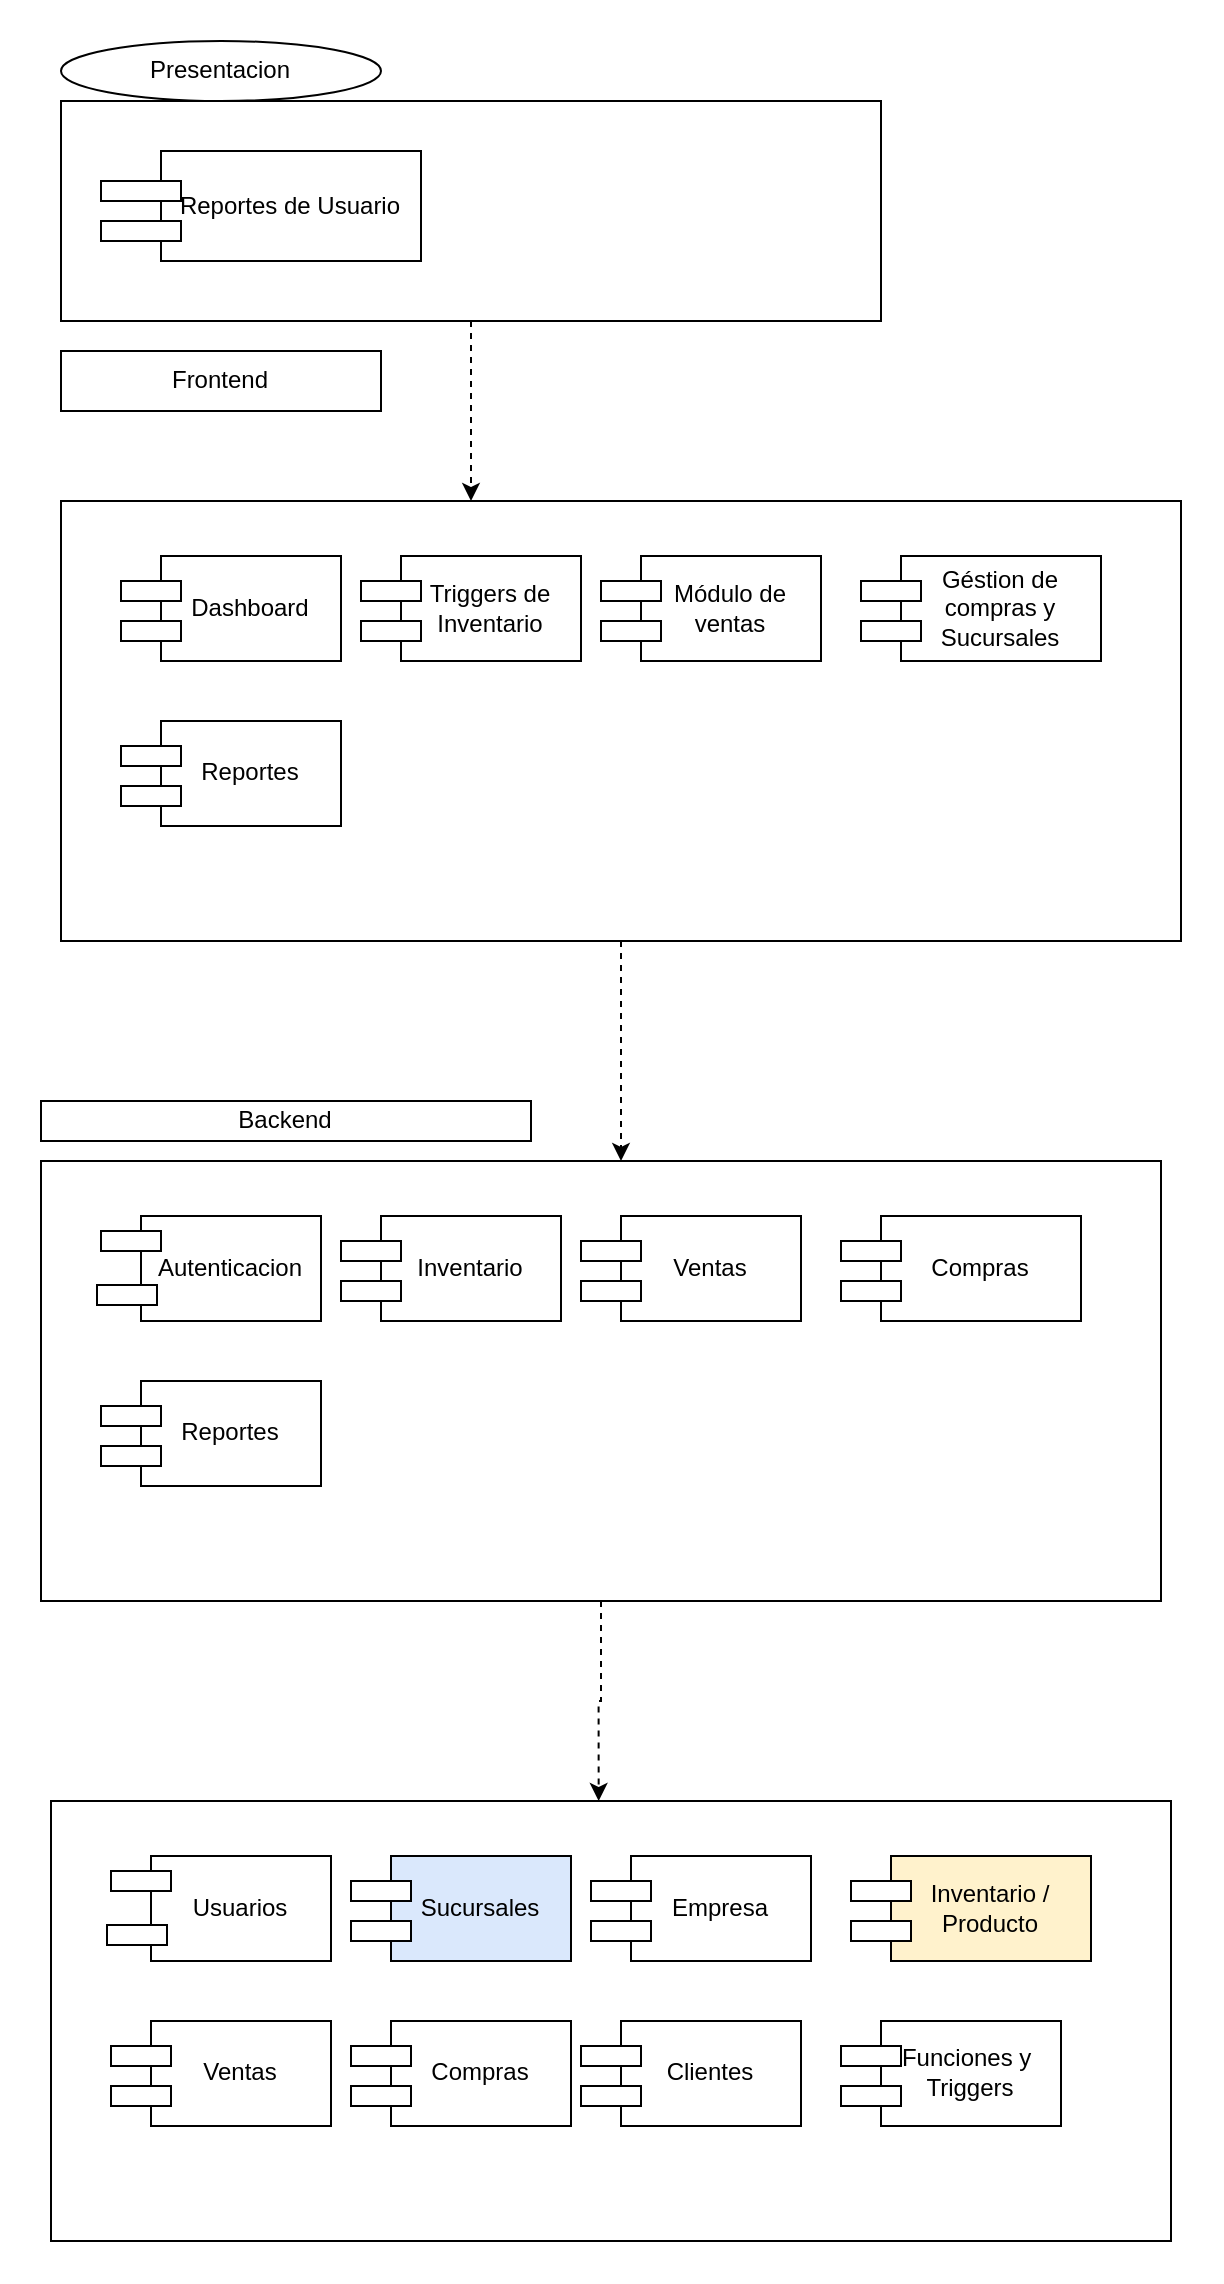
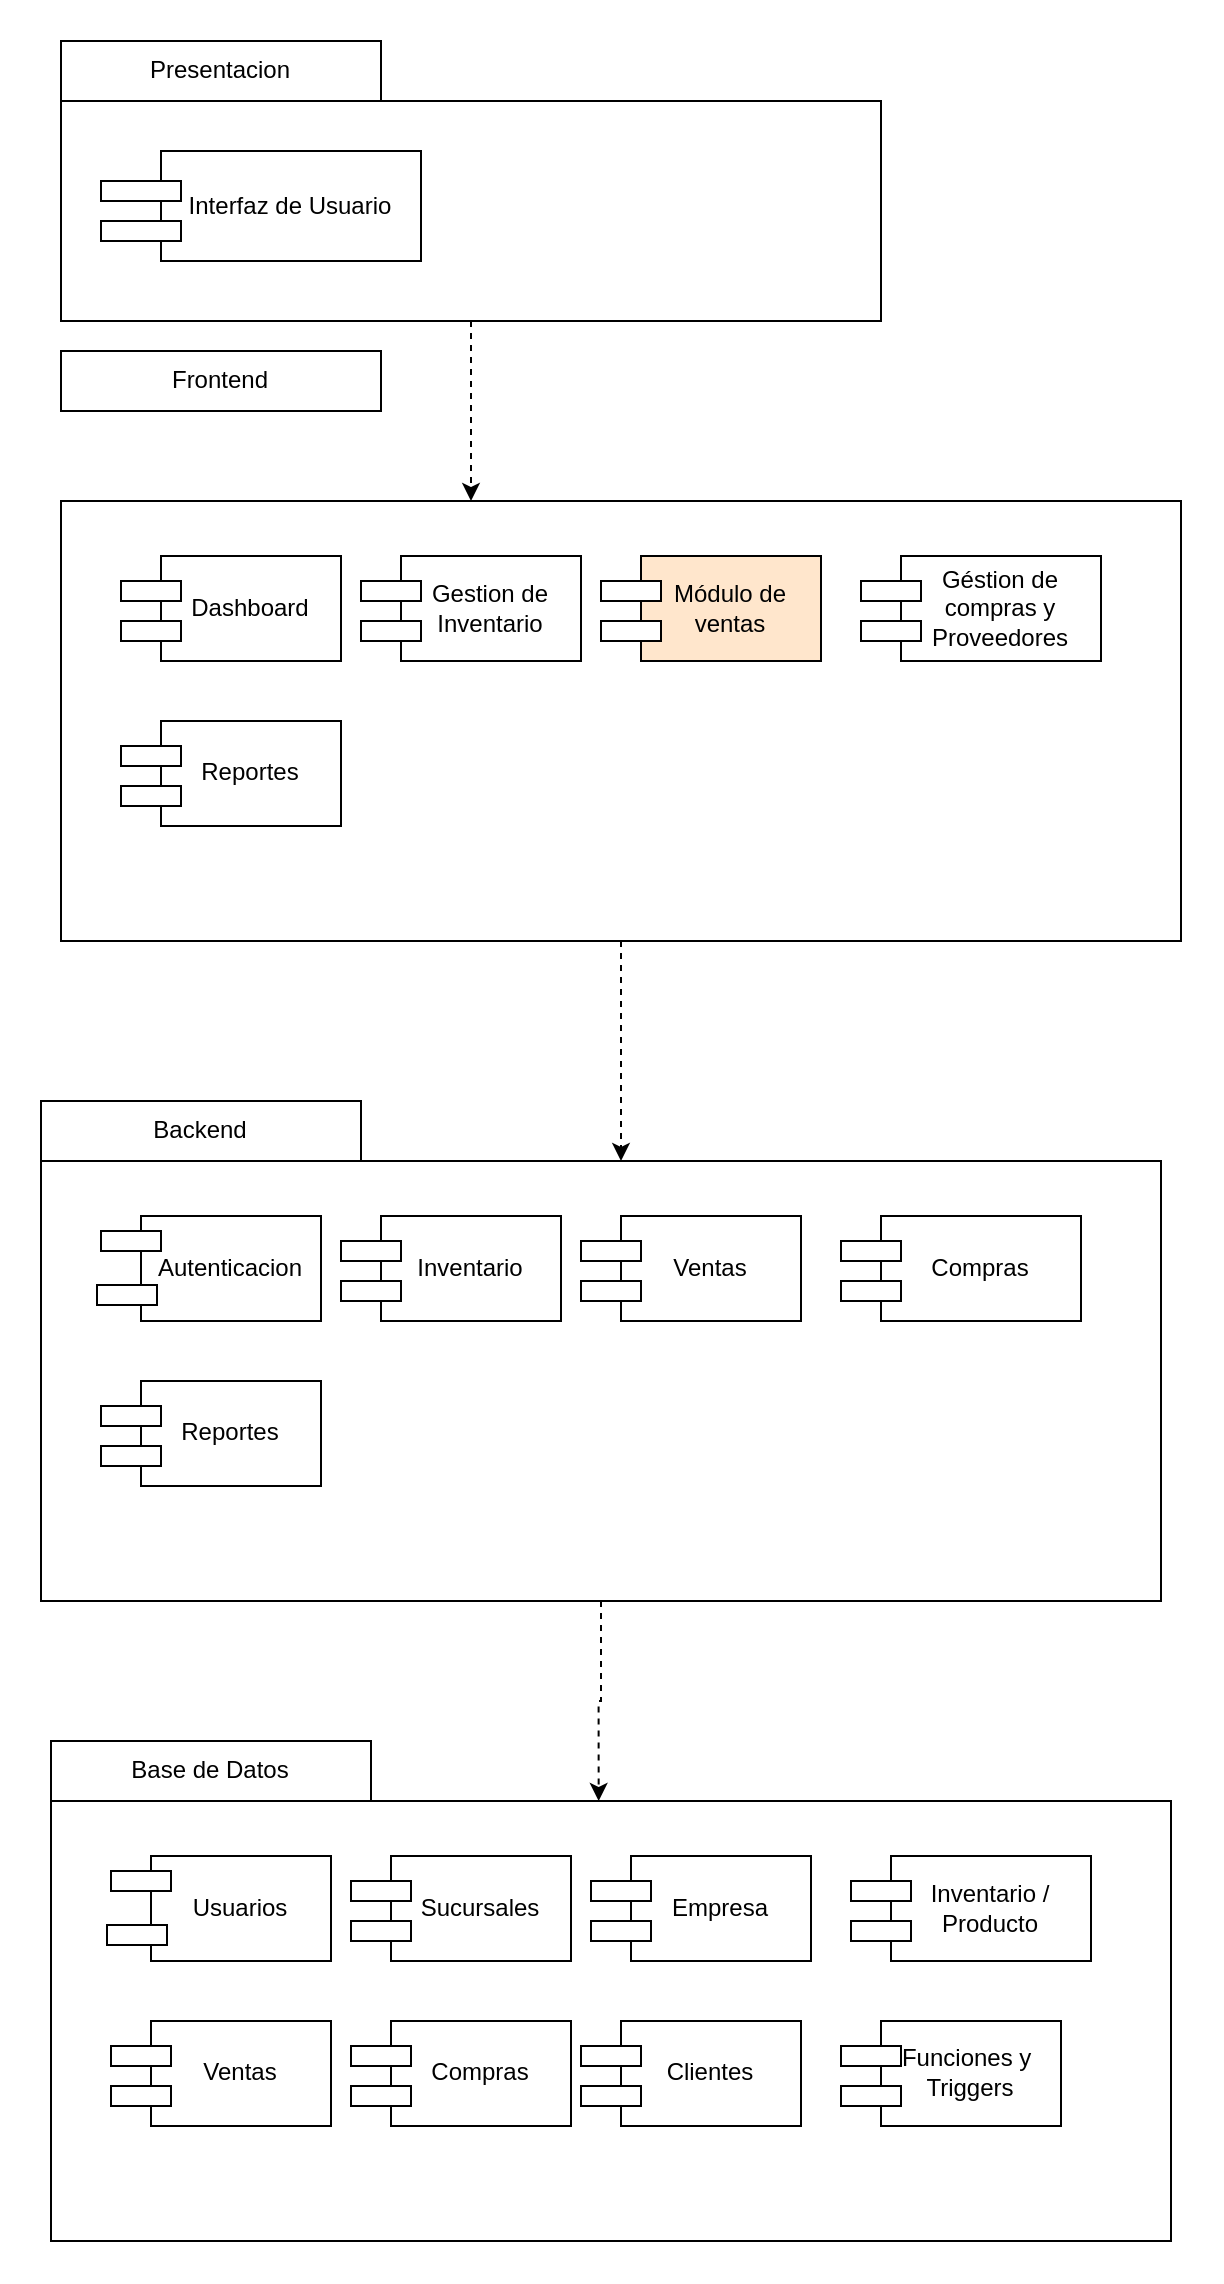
(221, 71) -> (221, 71)
(291, 207) -> (291, 207)
(491, 609) -> (491, 609)
(731, 609) -> (731, 609)
(1001, 609) -> (1001, 609)
(286, 1121) -> (201, 1131)
none -> (211, 1771)
(481, 1909) -> (481, 1909)
(991, 1909) -> (991, 1909)
